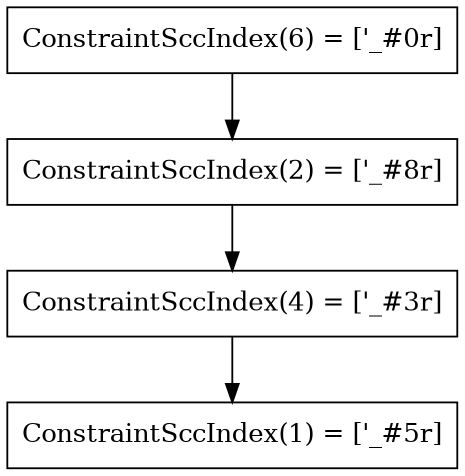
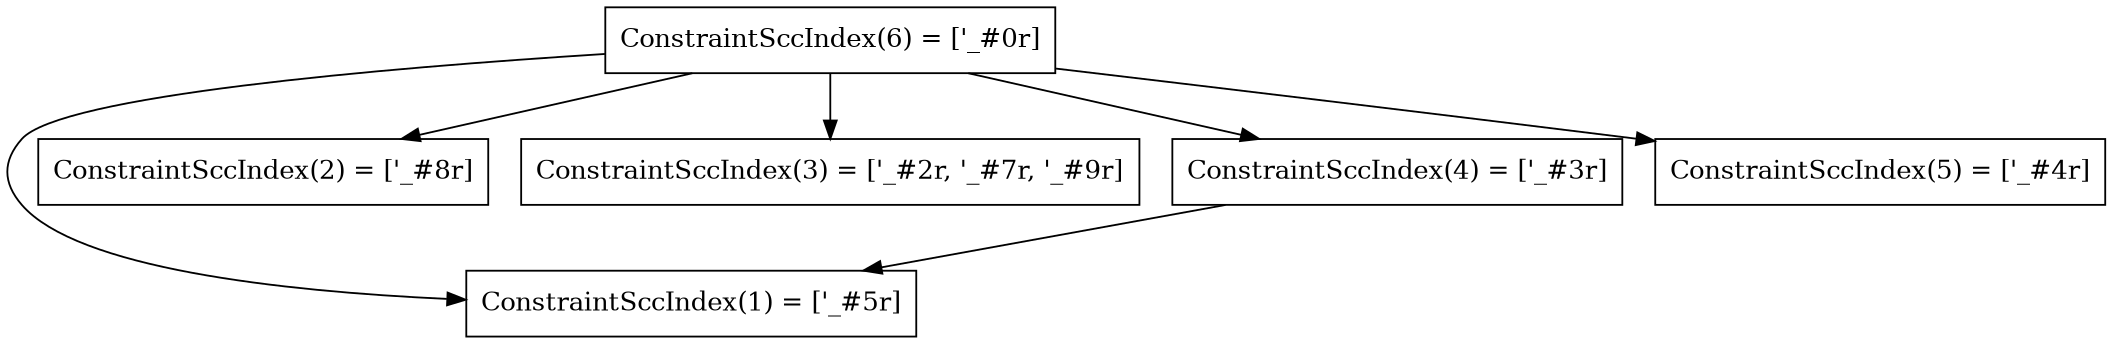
none -> (56, 121)
none -> (830, 172)
none -> (1880, 172)
(232, 229) -> (1105, 104)
